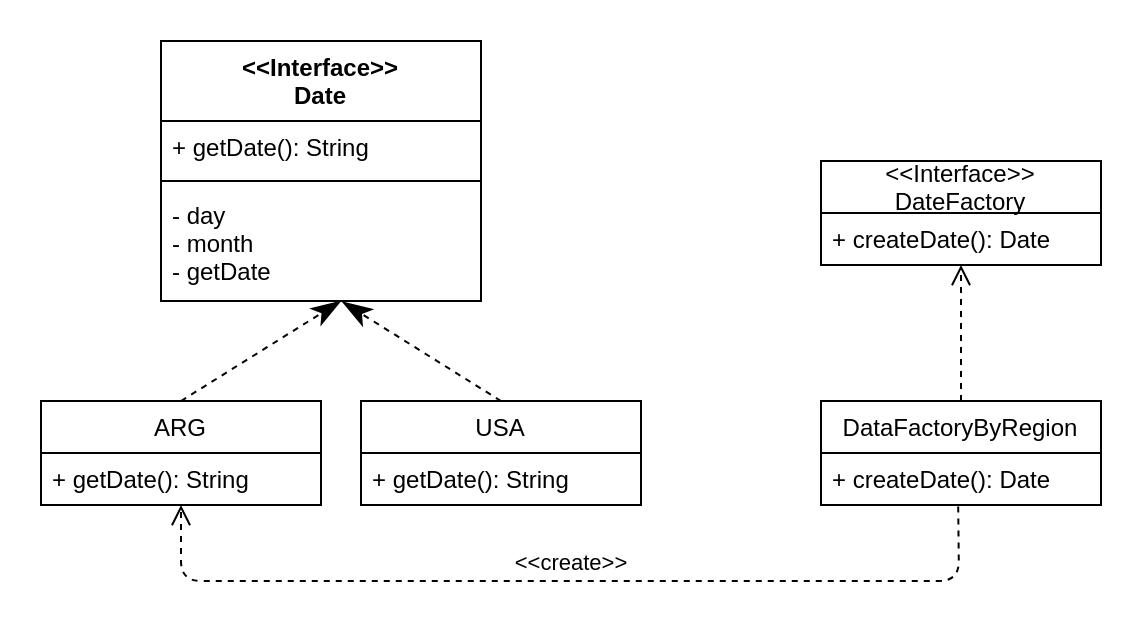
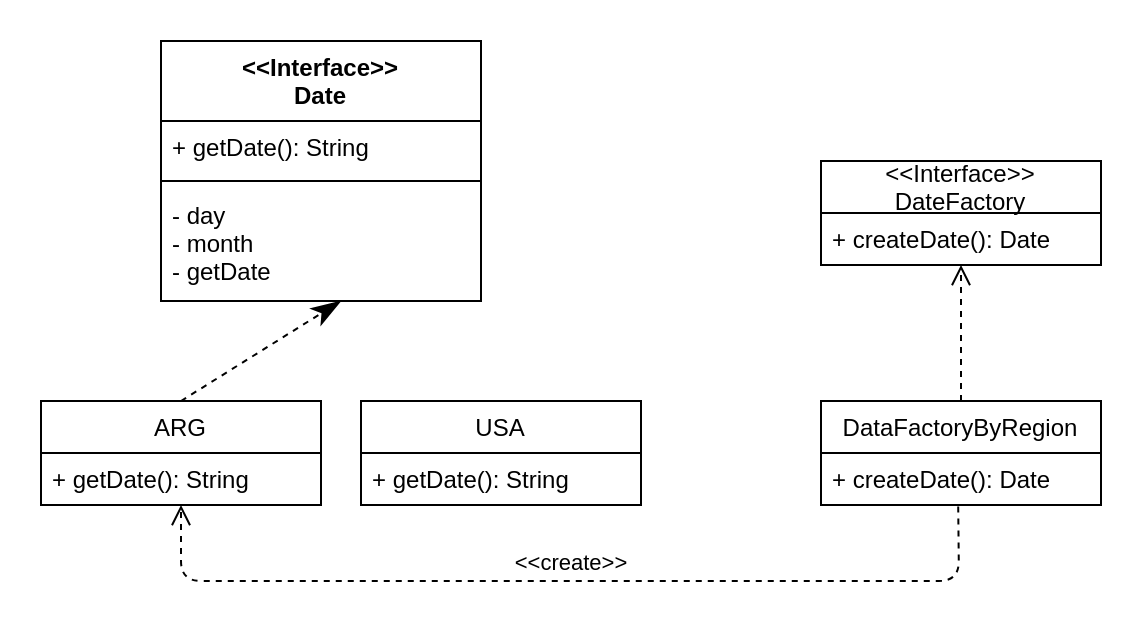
(429, 356) -> none
